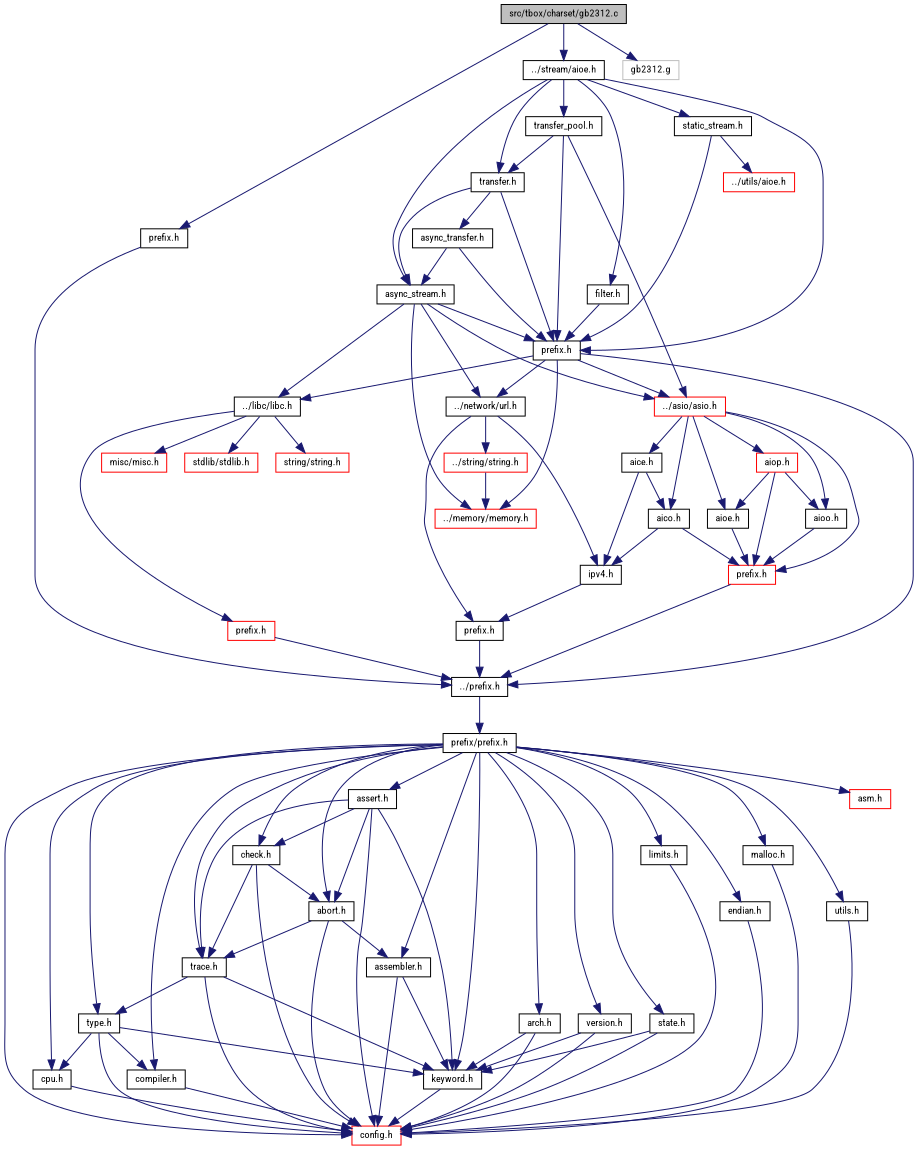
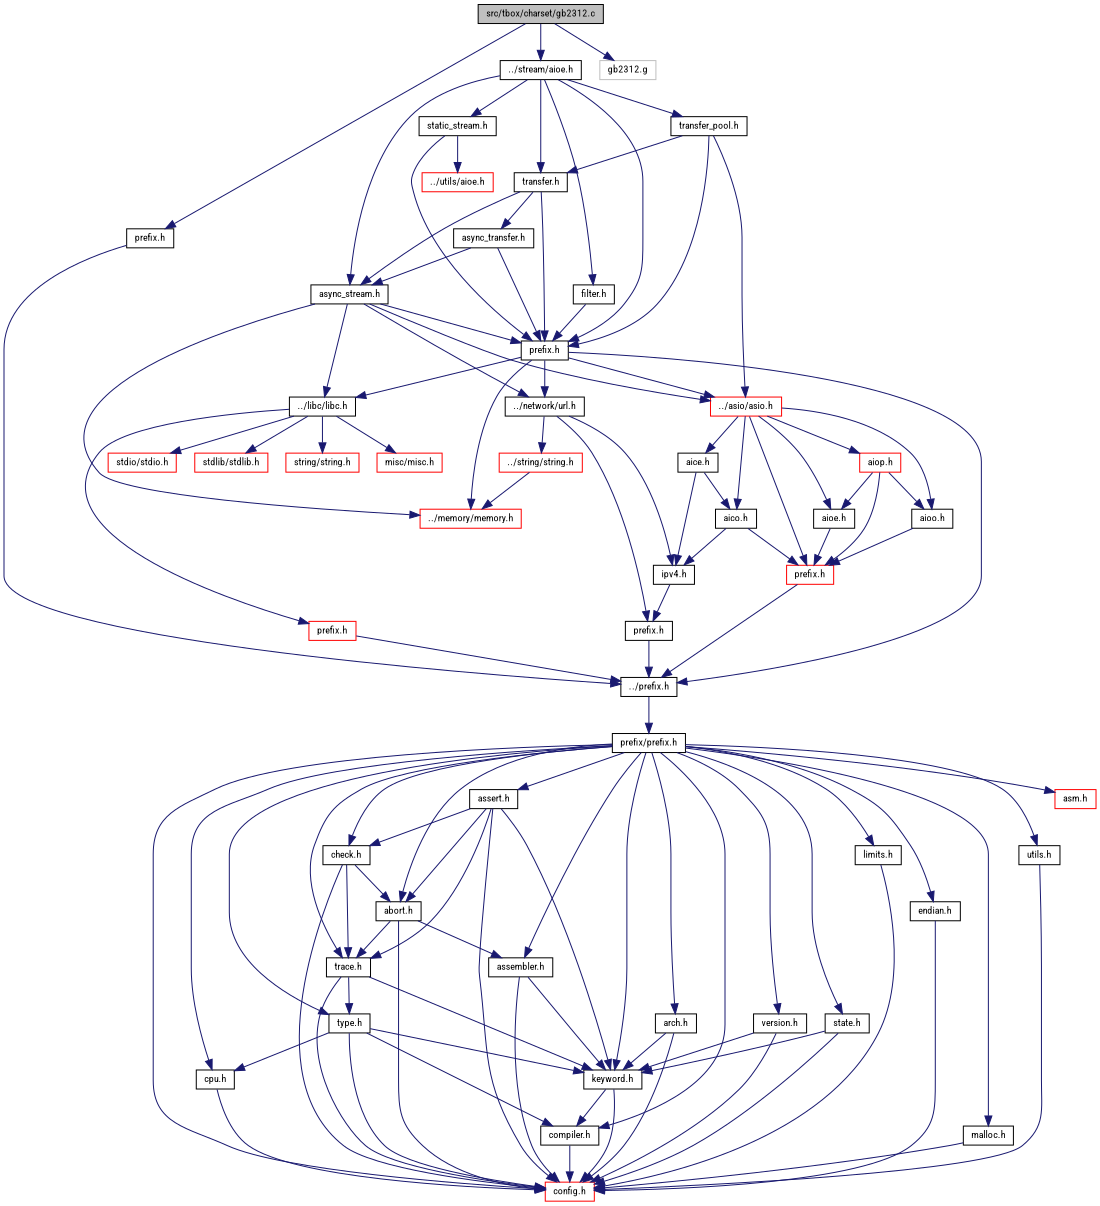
none -> (142, 463)
none -> (594, 1104)
